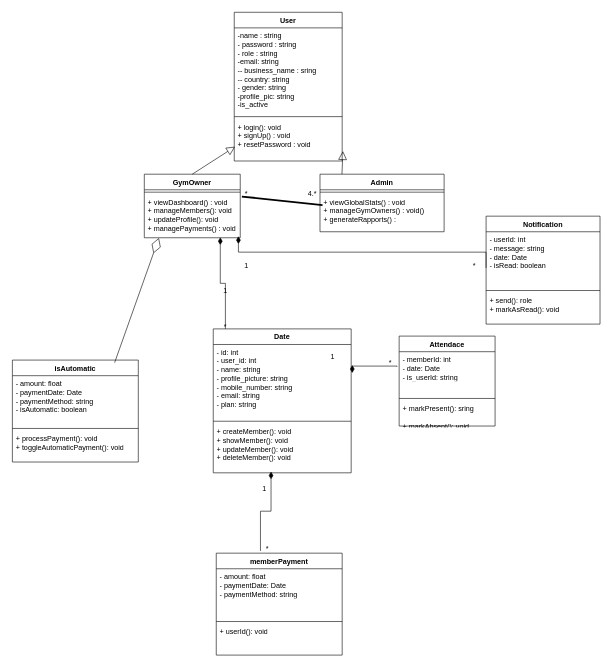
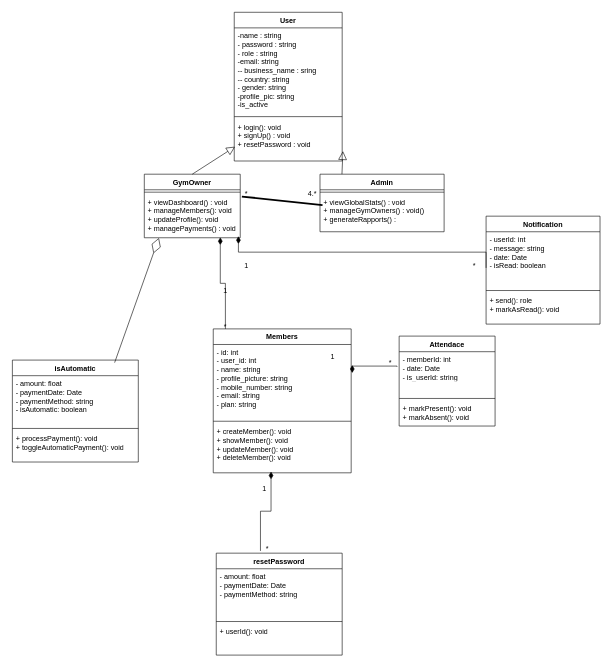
(282, 338) -> (282, 338)
(444, 414) -> (441, 414)
(279, 562) -> (279, 562)
